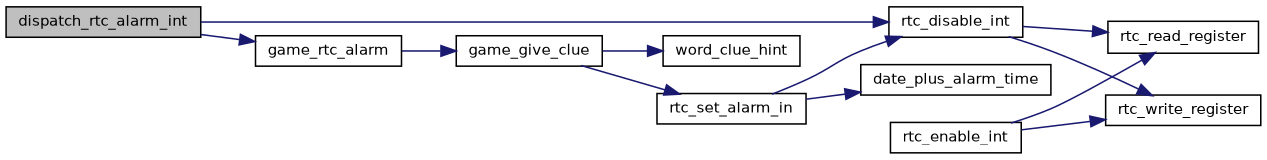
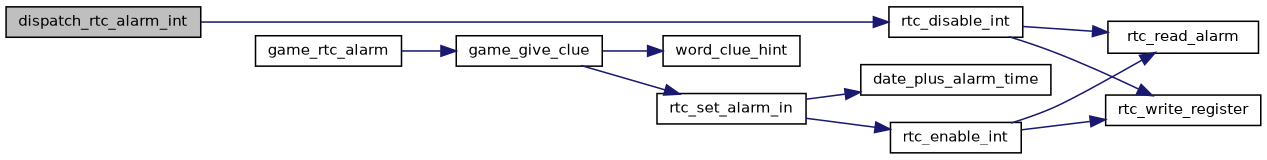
(220, 37) -> none
(1183, 37) -> (1183, 37)
(829, 67) -> (841, 123)
